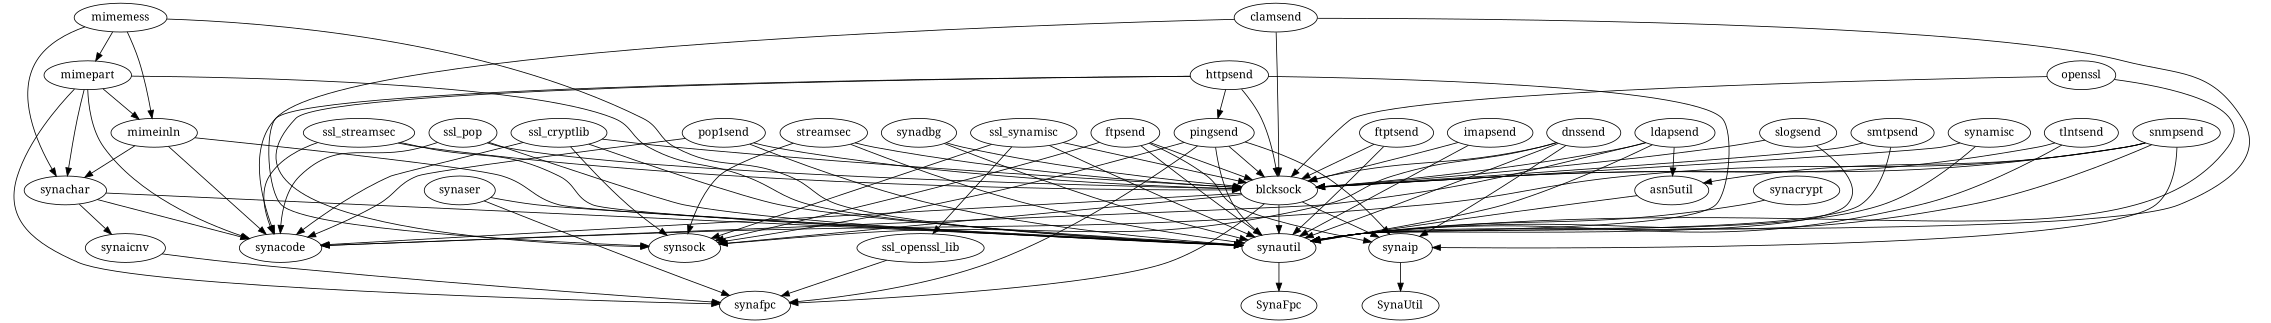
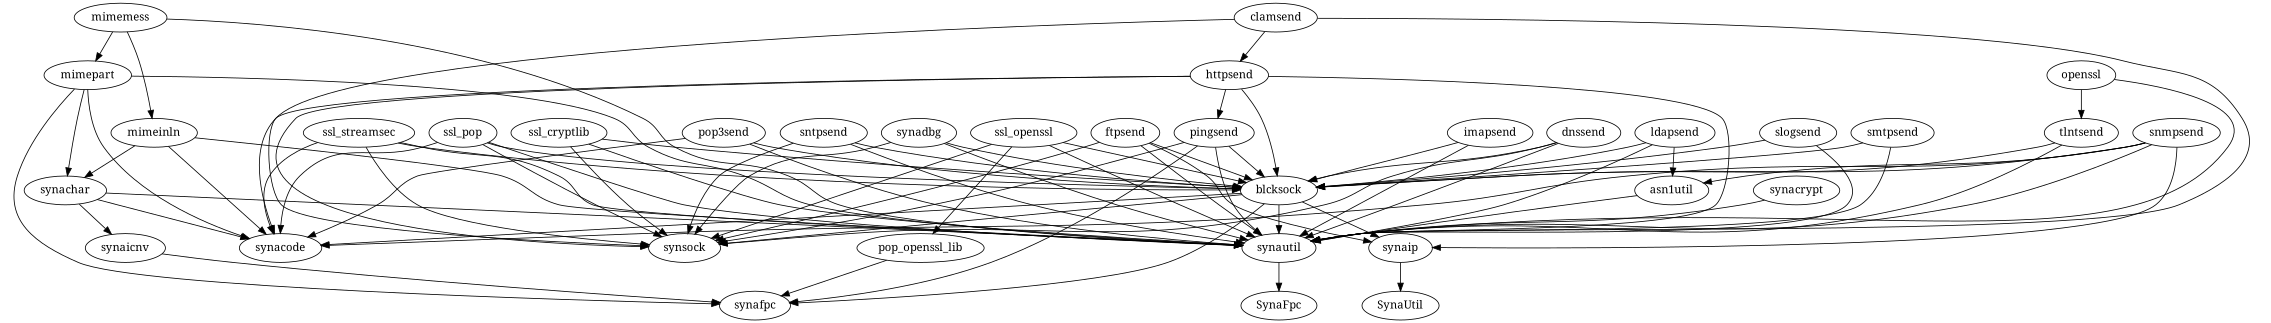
(28, 87) -> none
(1661, 89) -> (2081, 100)
(1278, 100) -> (1255, 43)
(118, 101) -> none
(724, 133) -> (724, 133)
(824, 133) -> (824, 133)
(1024, 133) -> (1024, 133)
(1397, 133) -> none
(1989, 133) -> none
none -> (778, 163)
(1311, 168) -> none
(407, 172) -> none
(460, 190) -> none
none -> (568, 190)
(1497, 190) -> none
(1672, 190) -> (1672, 190)
(1123, 214) -> none
none -> (489, 226)
(921, 248) -> (921, 248)
